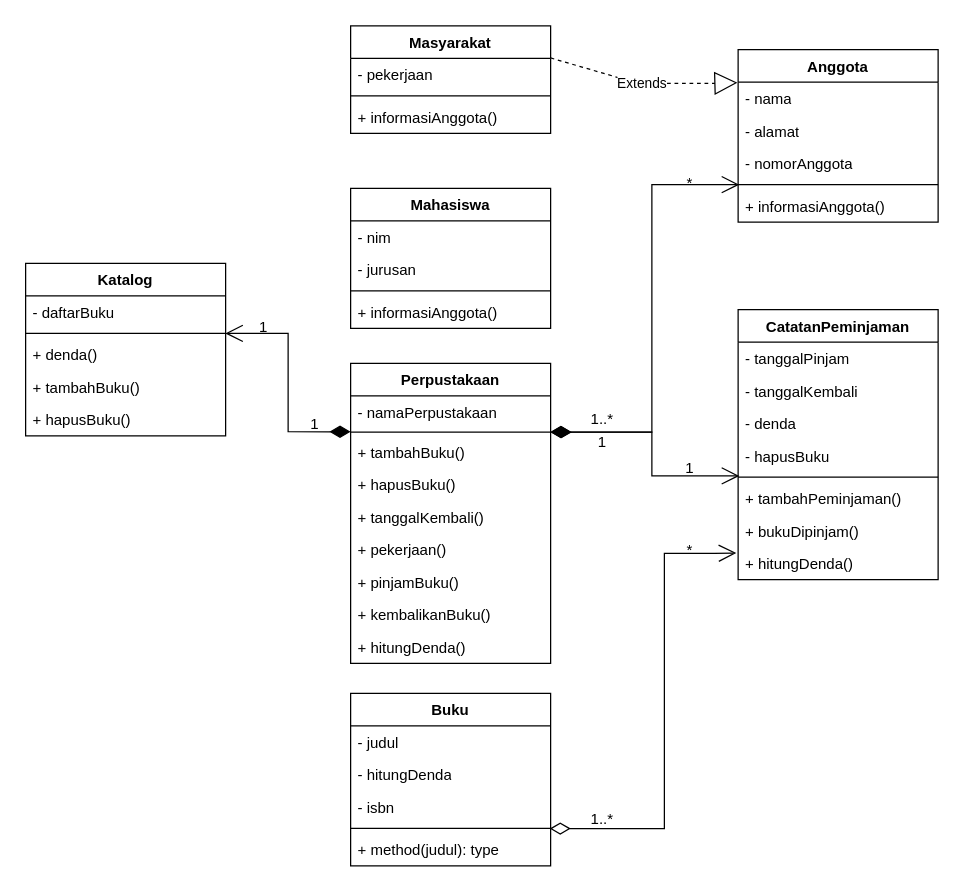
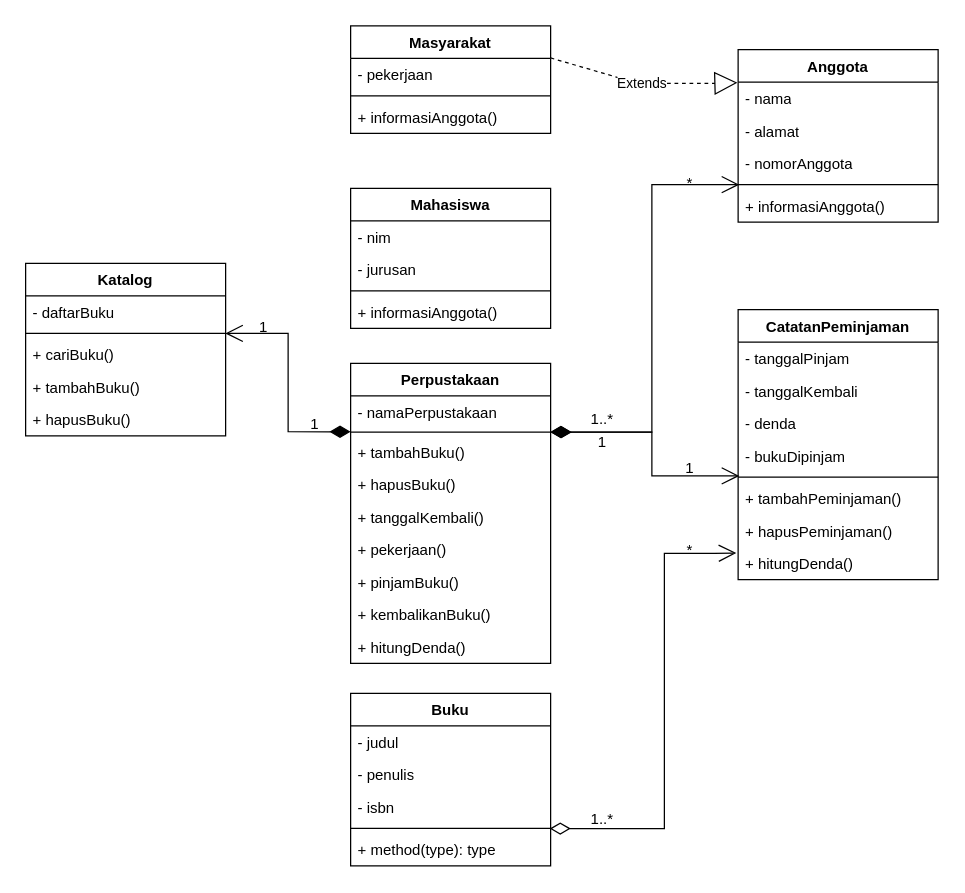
(69, 356) -> (80, 356)
(790, 457) -> (799, 457)
(807, 532) -> (822, 532)
(409, 776) -> (390, 776)
(439, 851) -> (436, 851)
